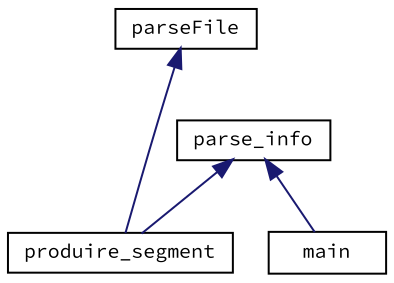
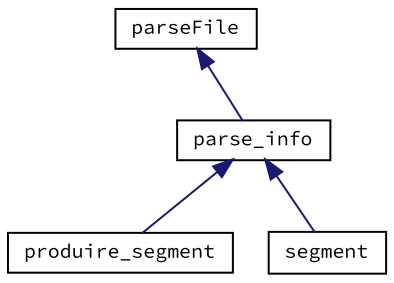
(149, 150) -> (225, 93)
(327, 253) -> (327, 253)
